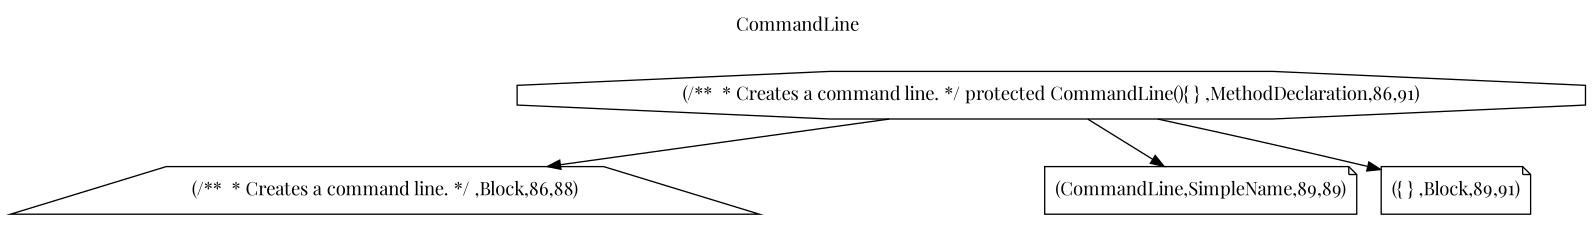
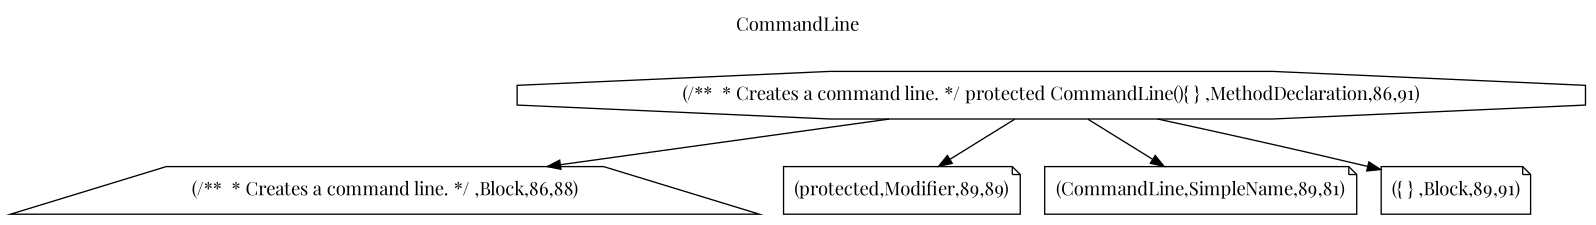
none -> (902, 190)
(1201, 190) -> (1201, 190)
